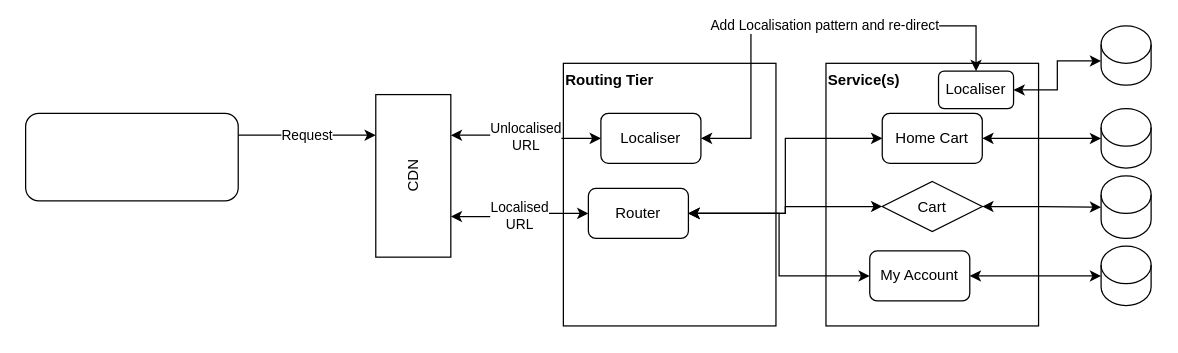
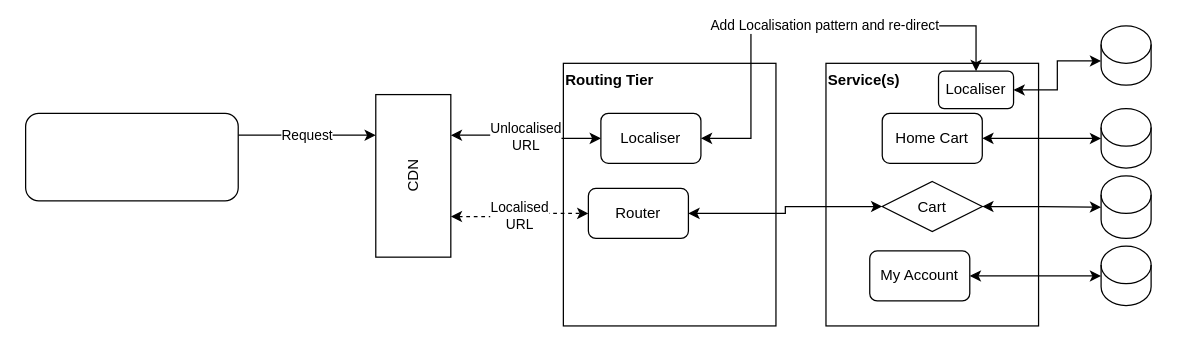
(796, 138) -> none
(562, 213) -> (562, 213)
(790, 276) -> none
